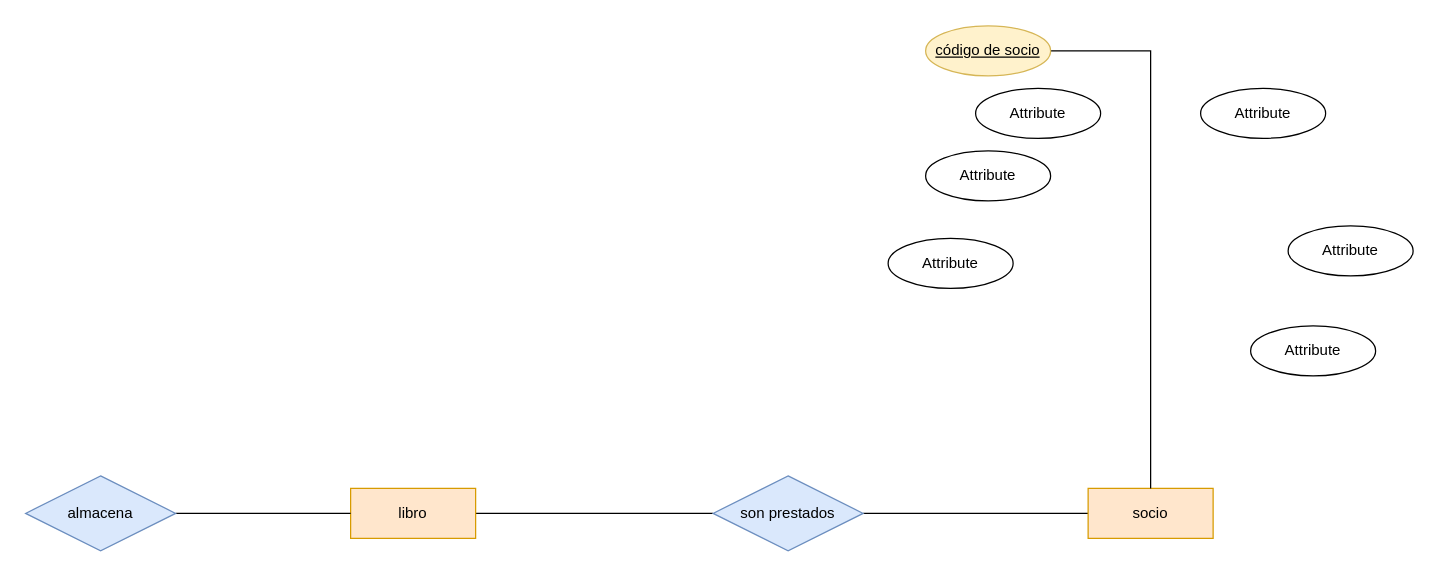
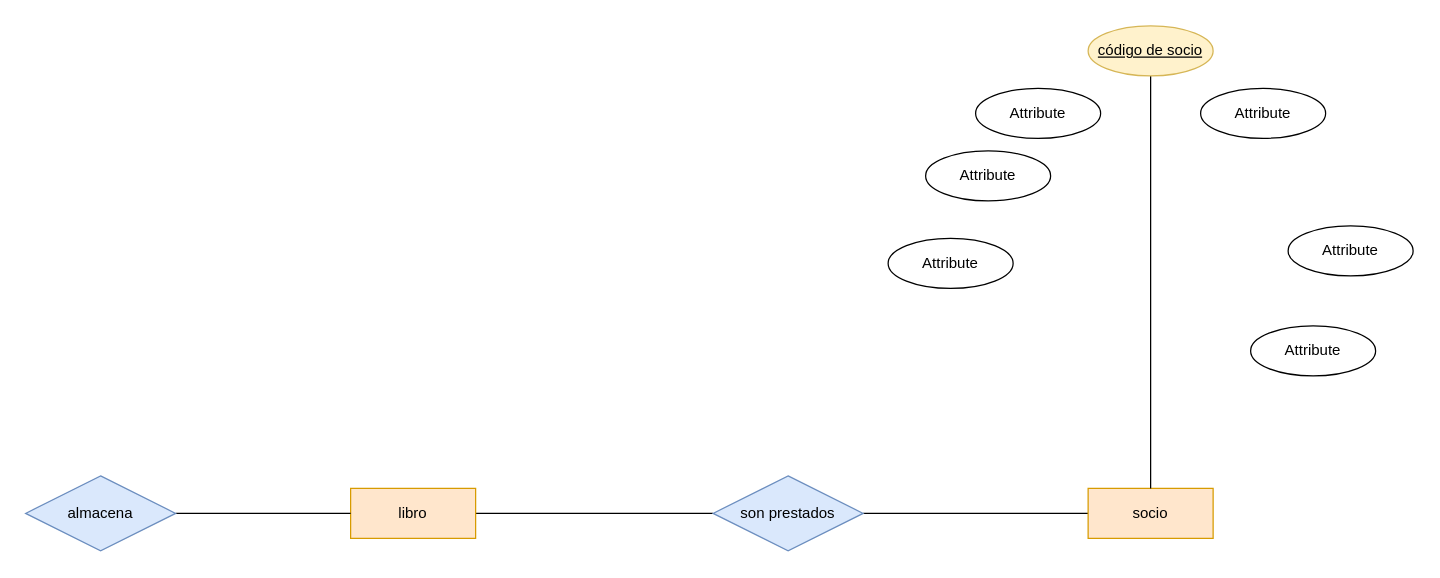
(988, 51) -> (1151, 51)
